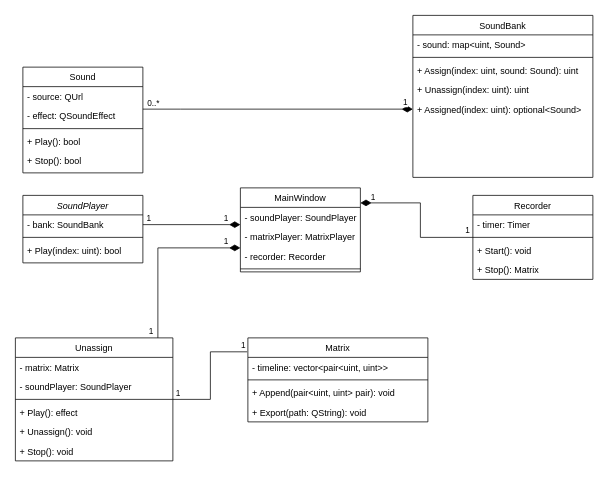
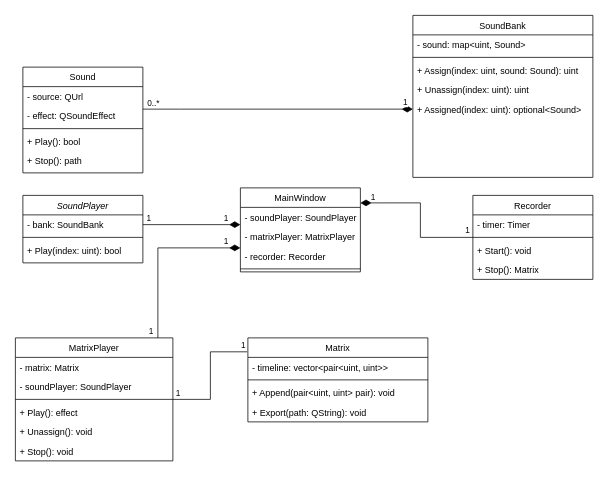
(58, 161) -> (59, 161)
(94, 348) -> (94, 348)
